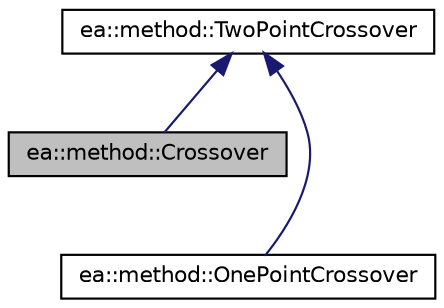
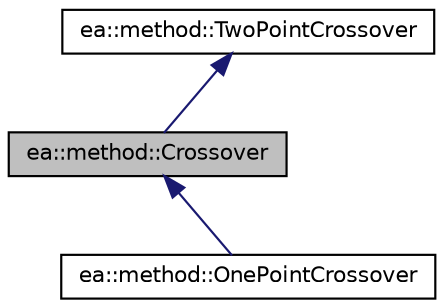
(309, 165) -> (205, 224)
